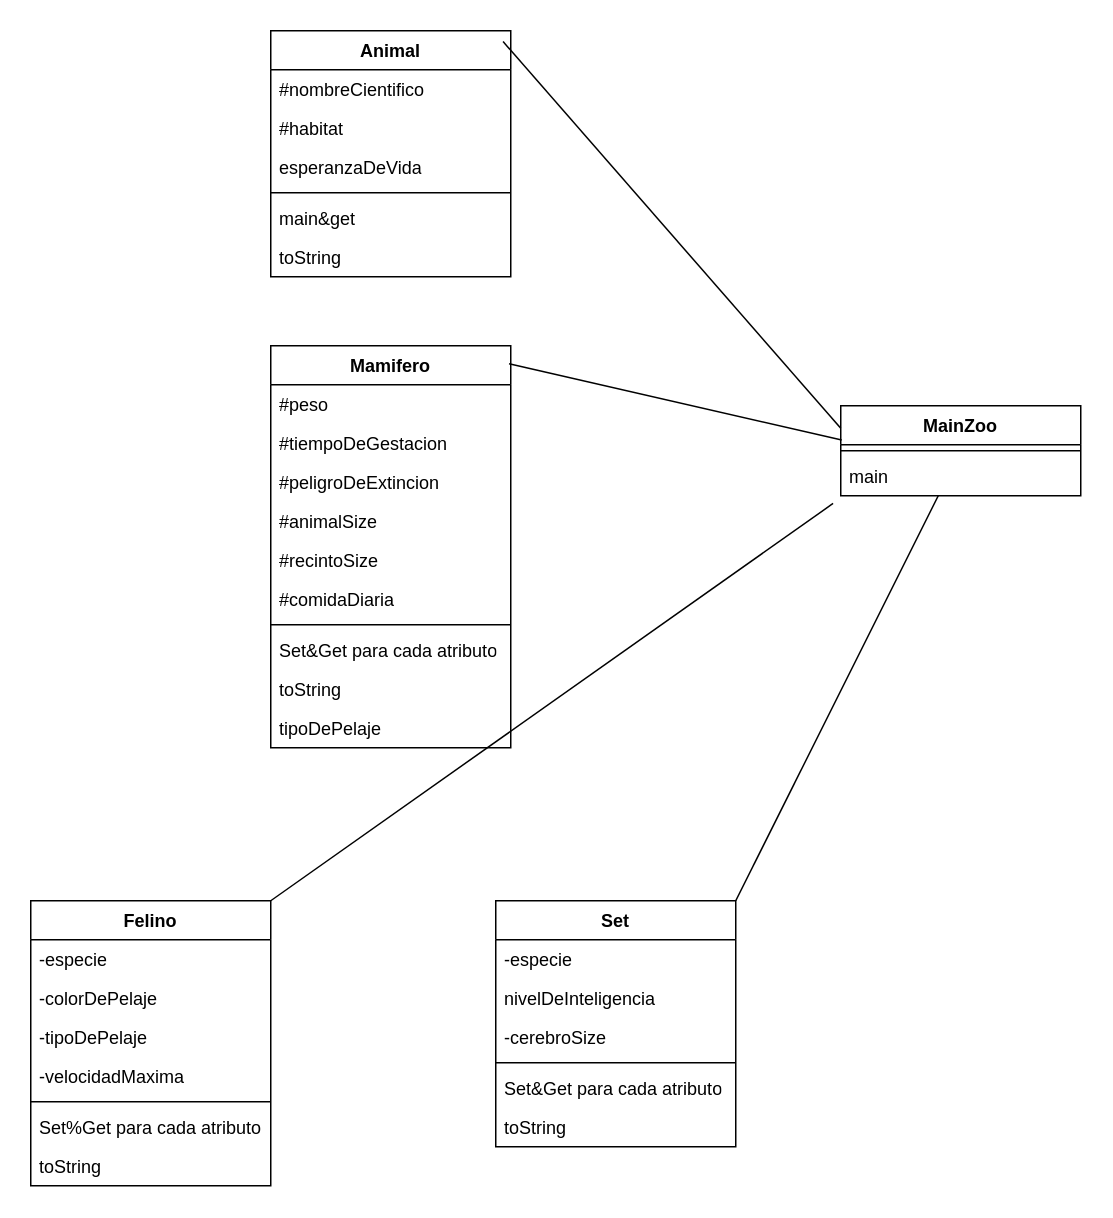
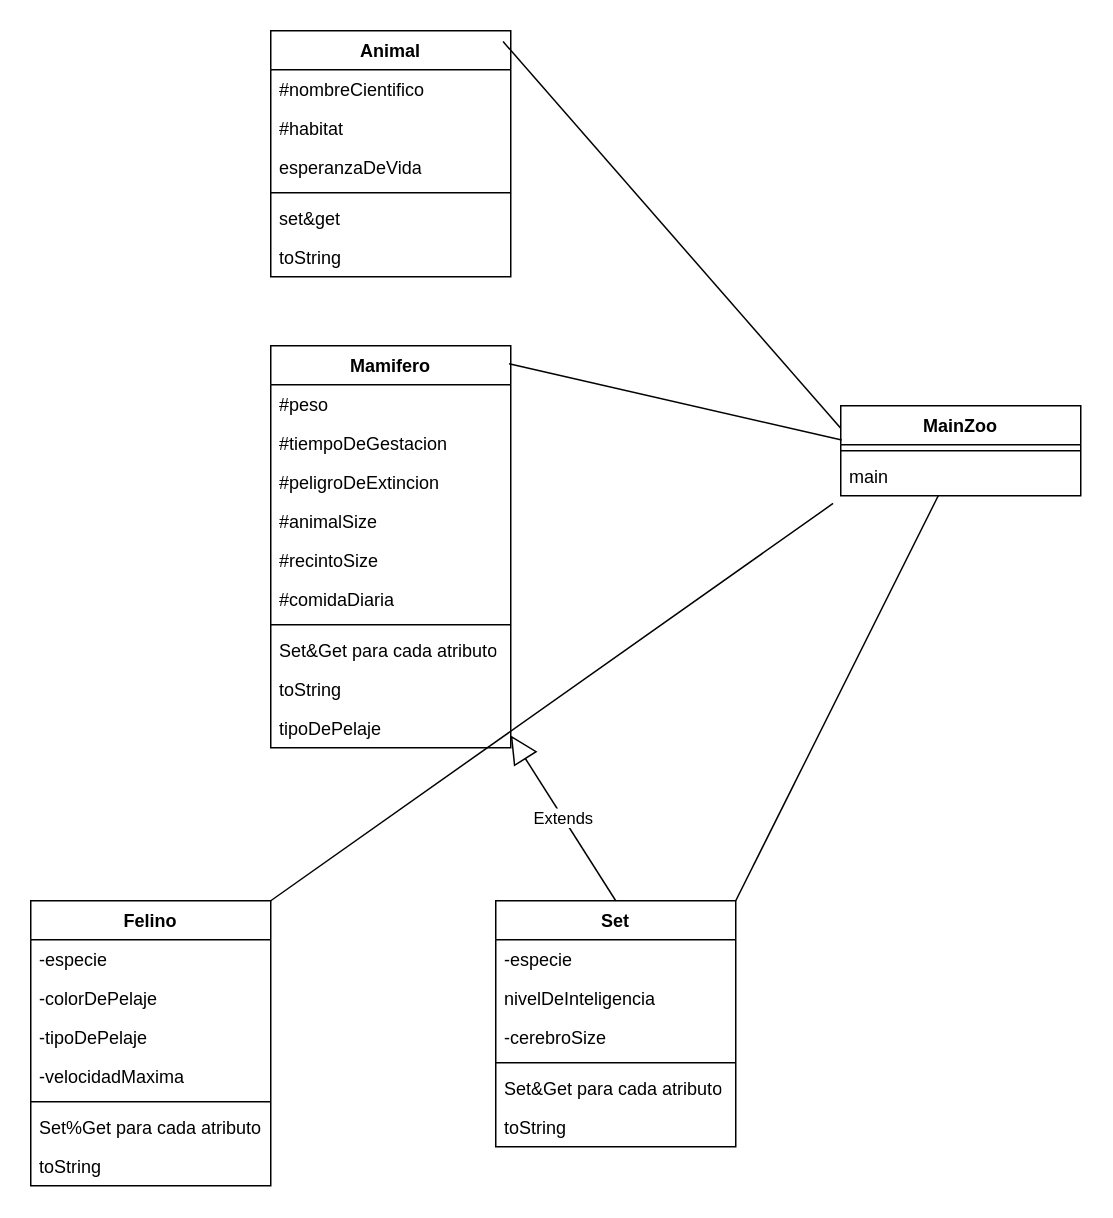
(318, 220) -> (315, 220)
none -> (571, 830)
